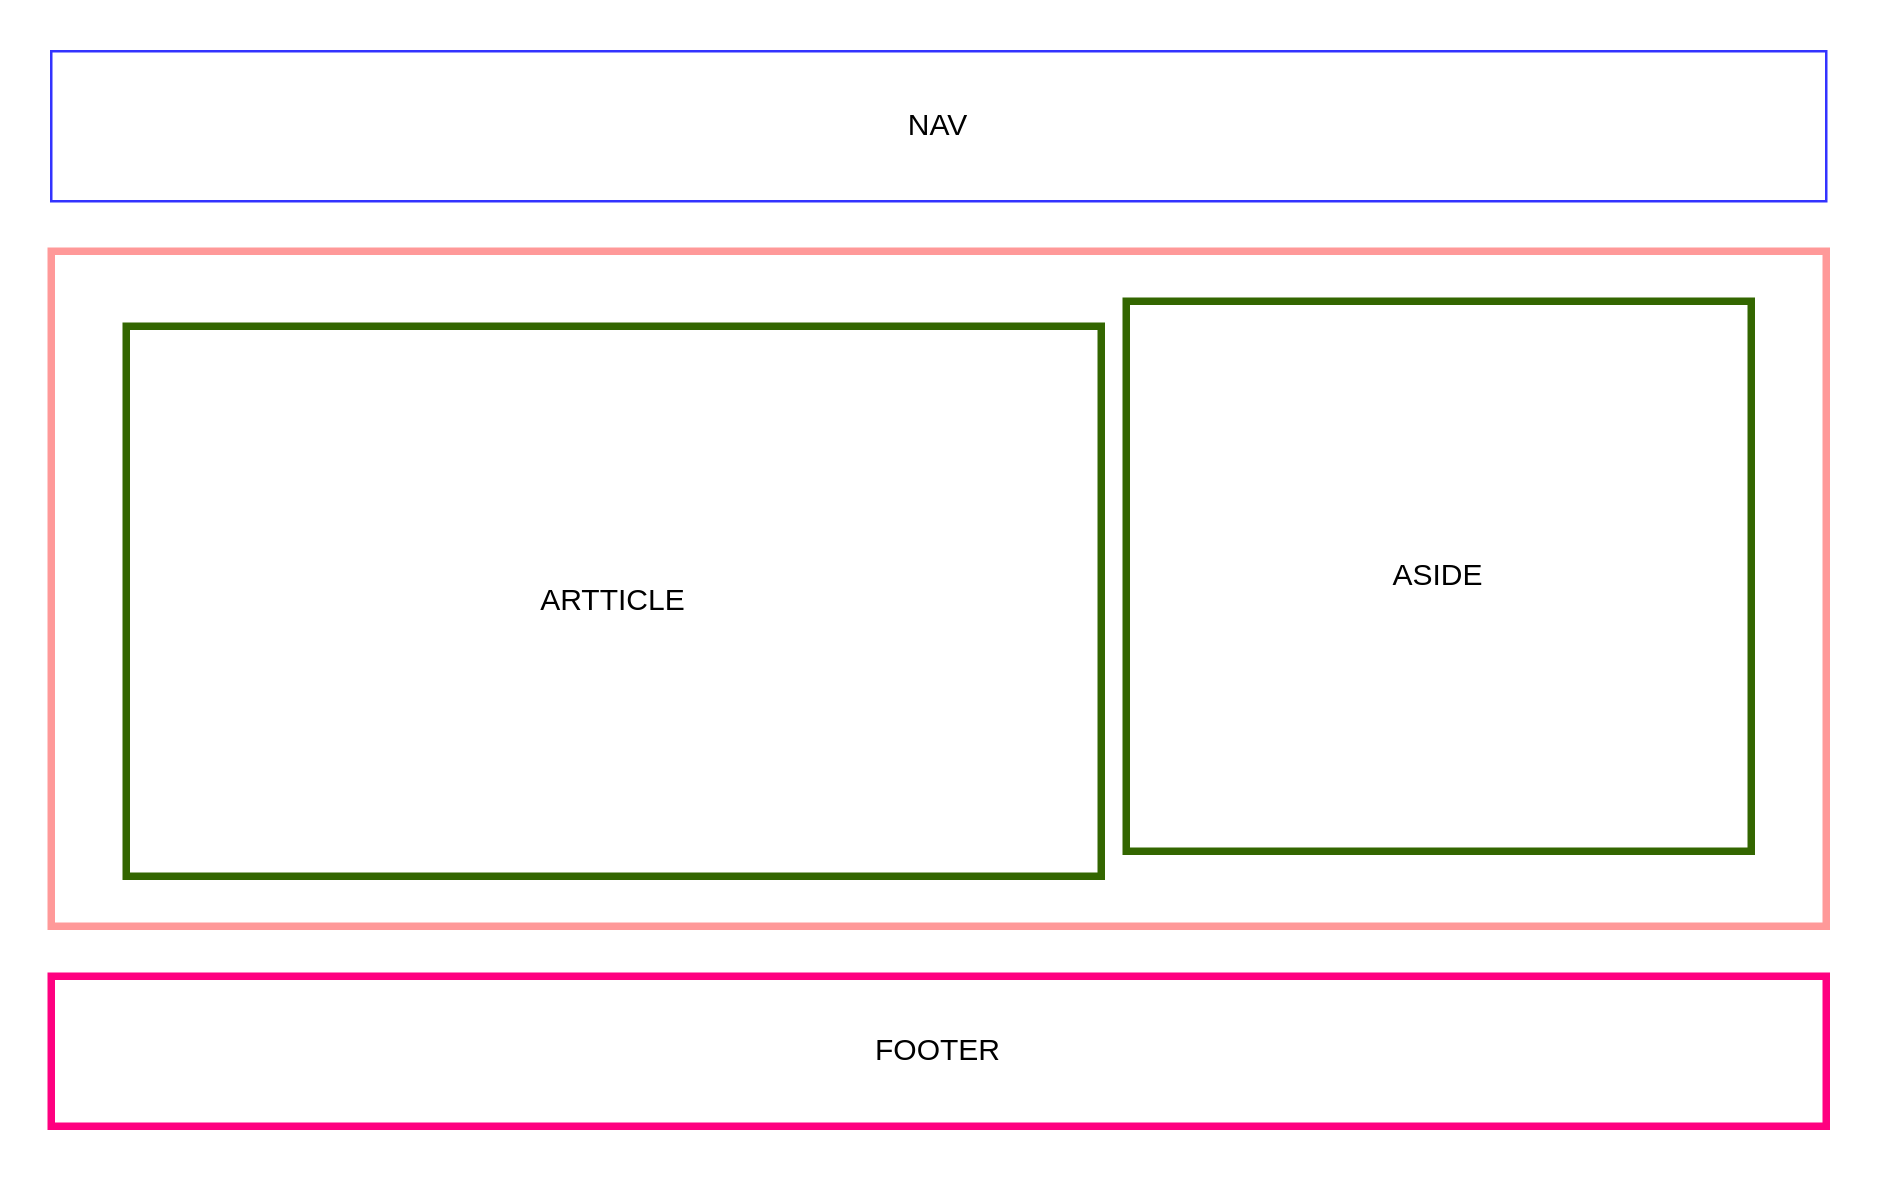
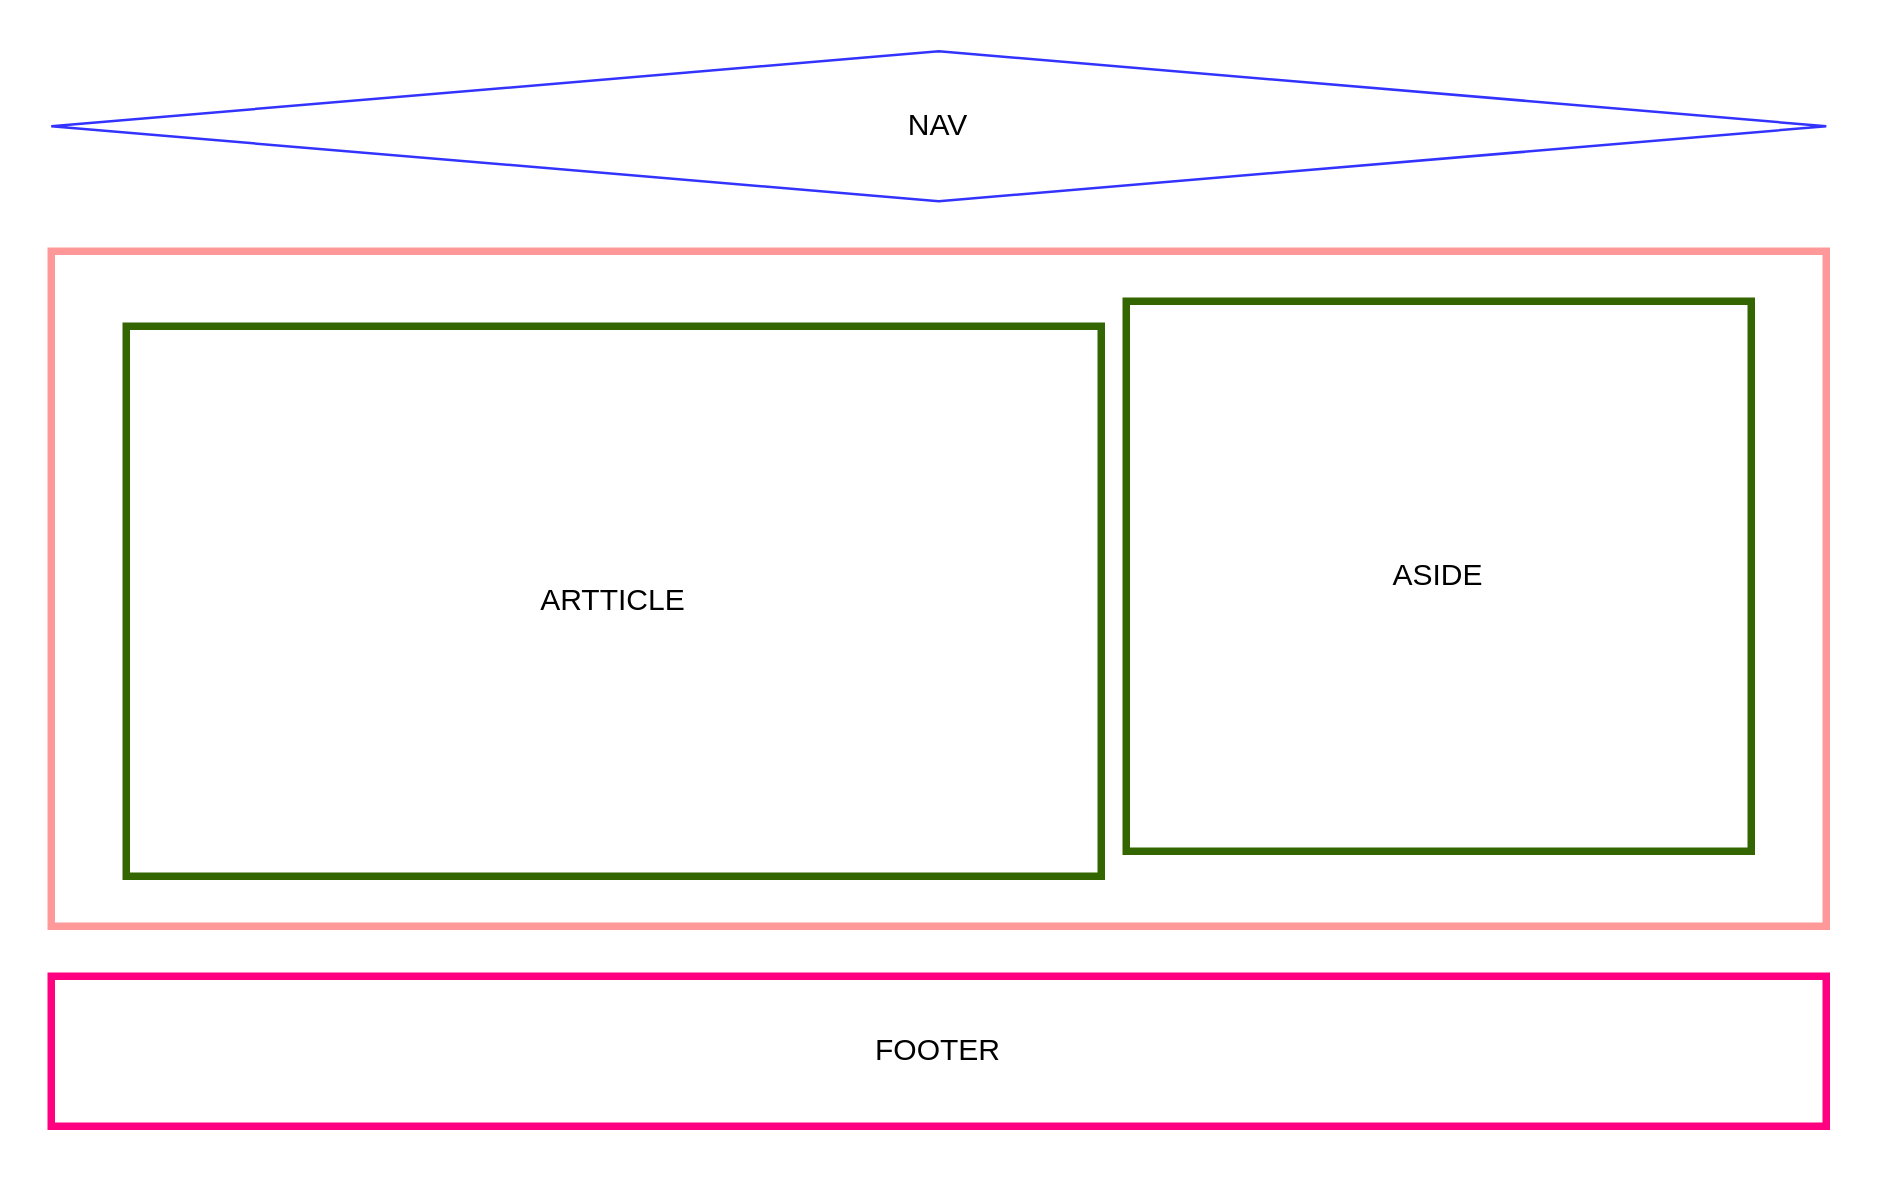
(939, 126) -> (939, 126)
